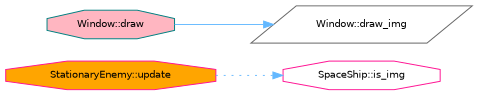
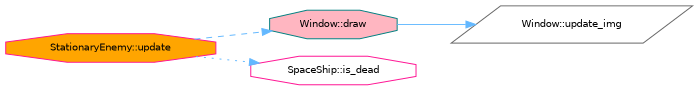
(362, 24) -> (572, 24)
none -> (228, 36)
(362, 75) -> (333, 70)
